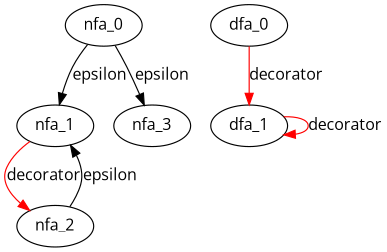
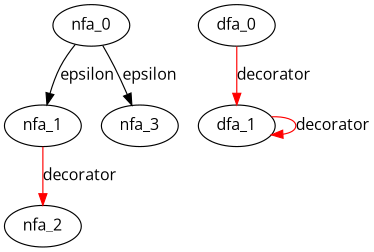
(81, 182) -> none
